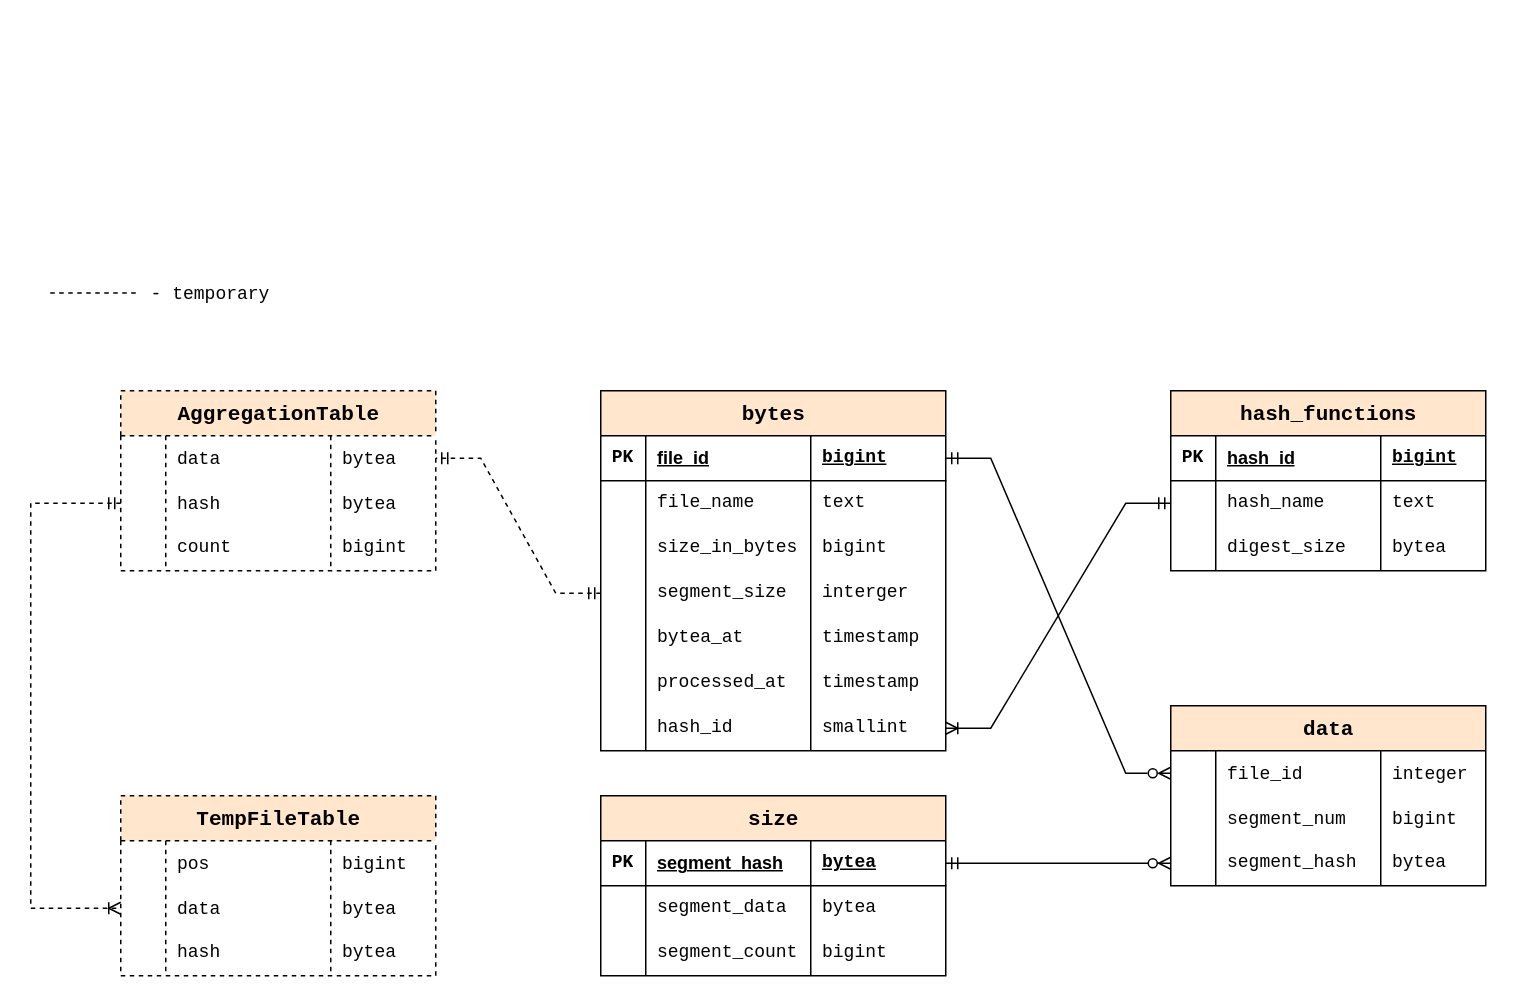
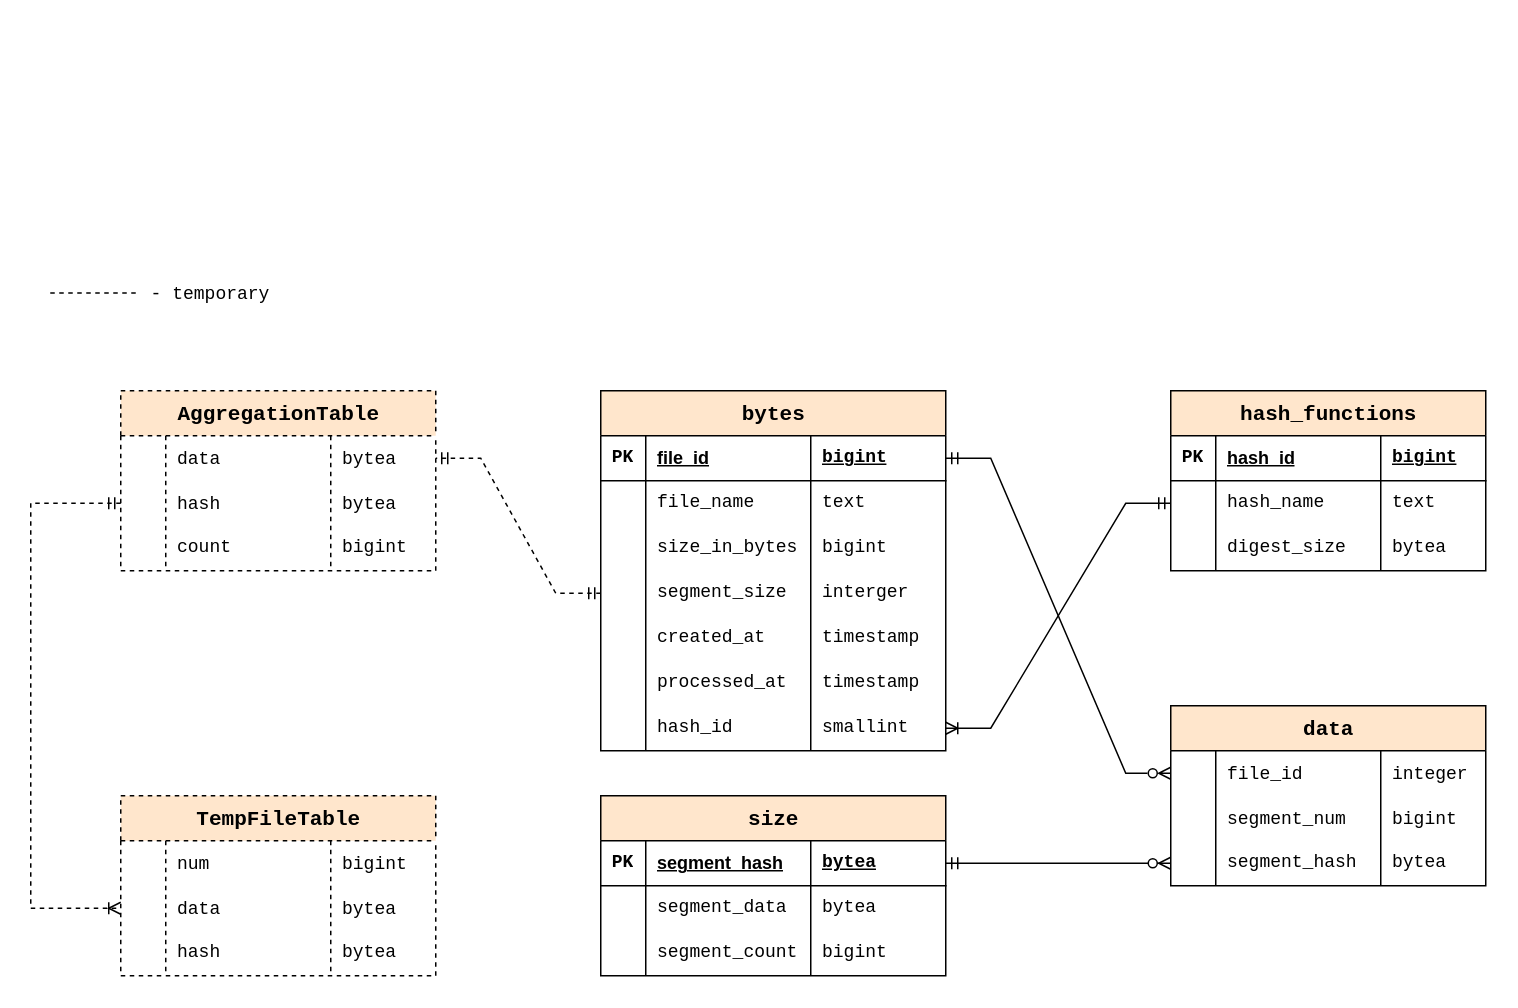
(698, 638) -> (708, 638)
(193, 863) -> (193, 863)
